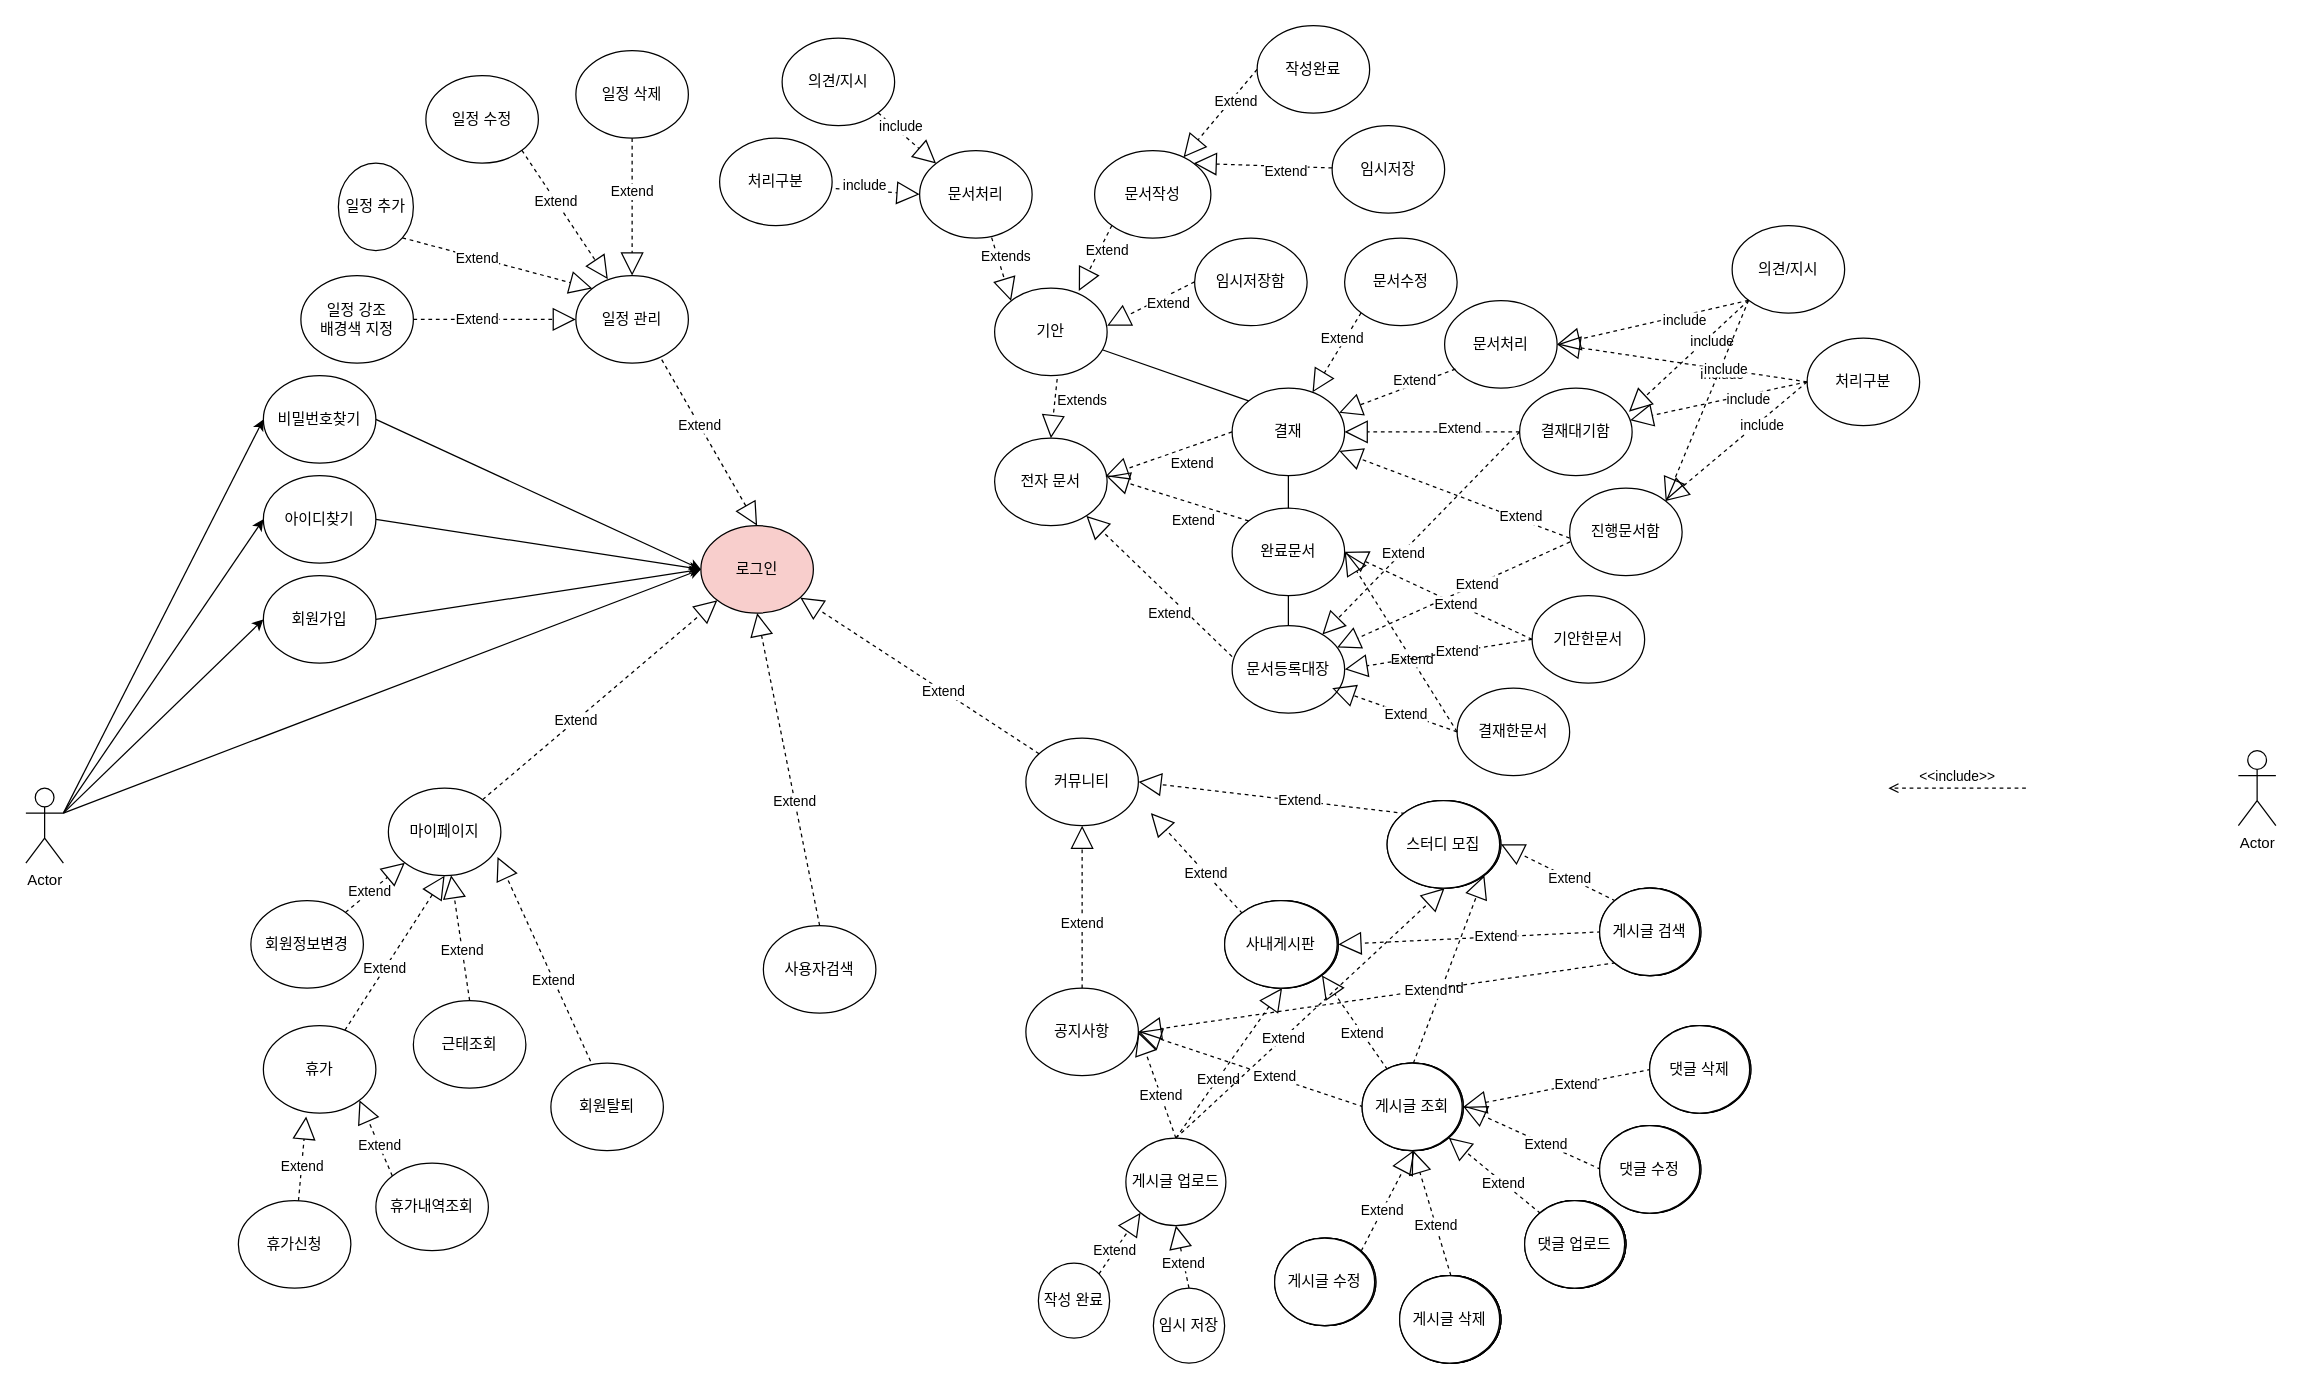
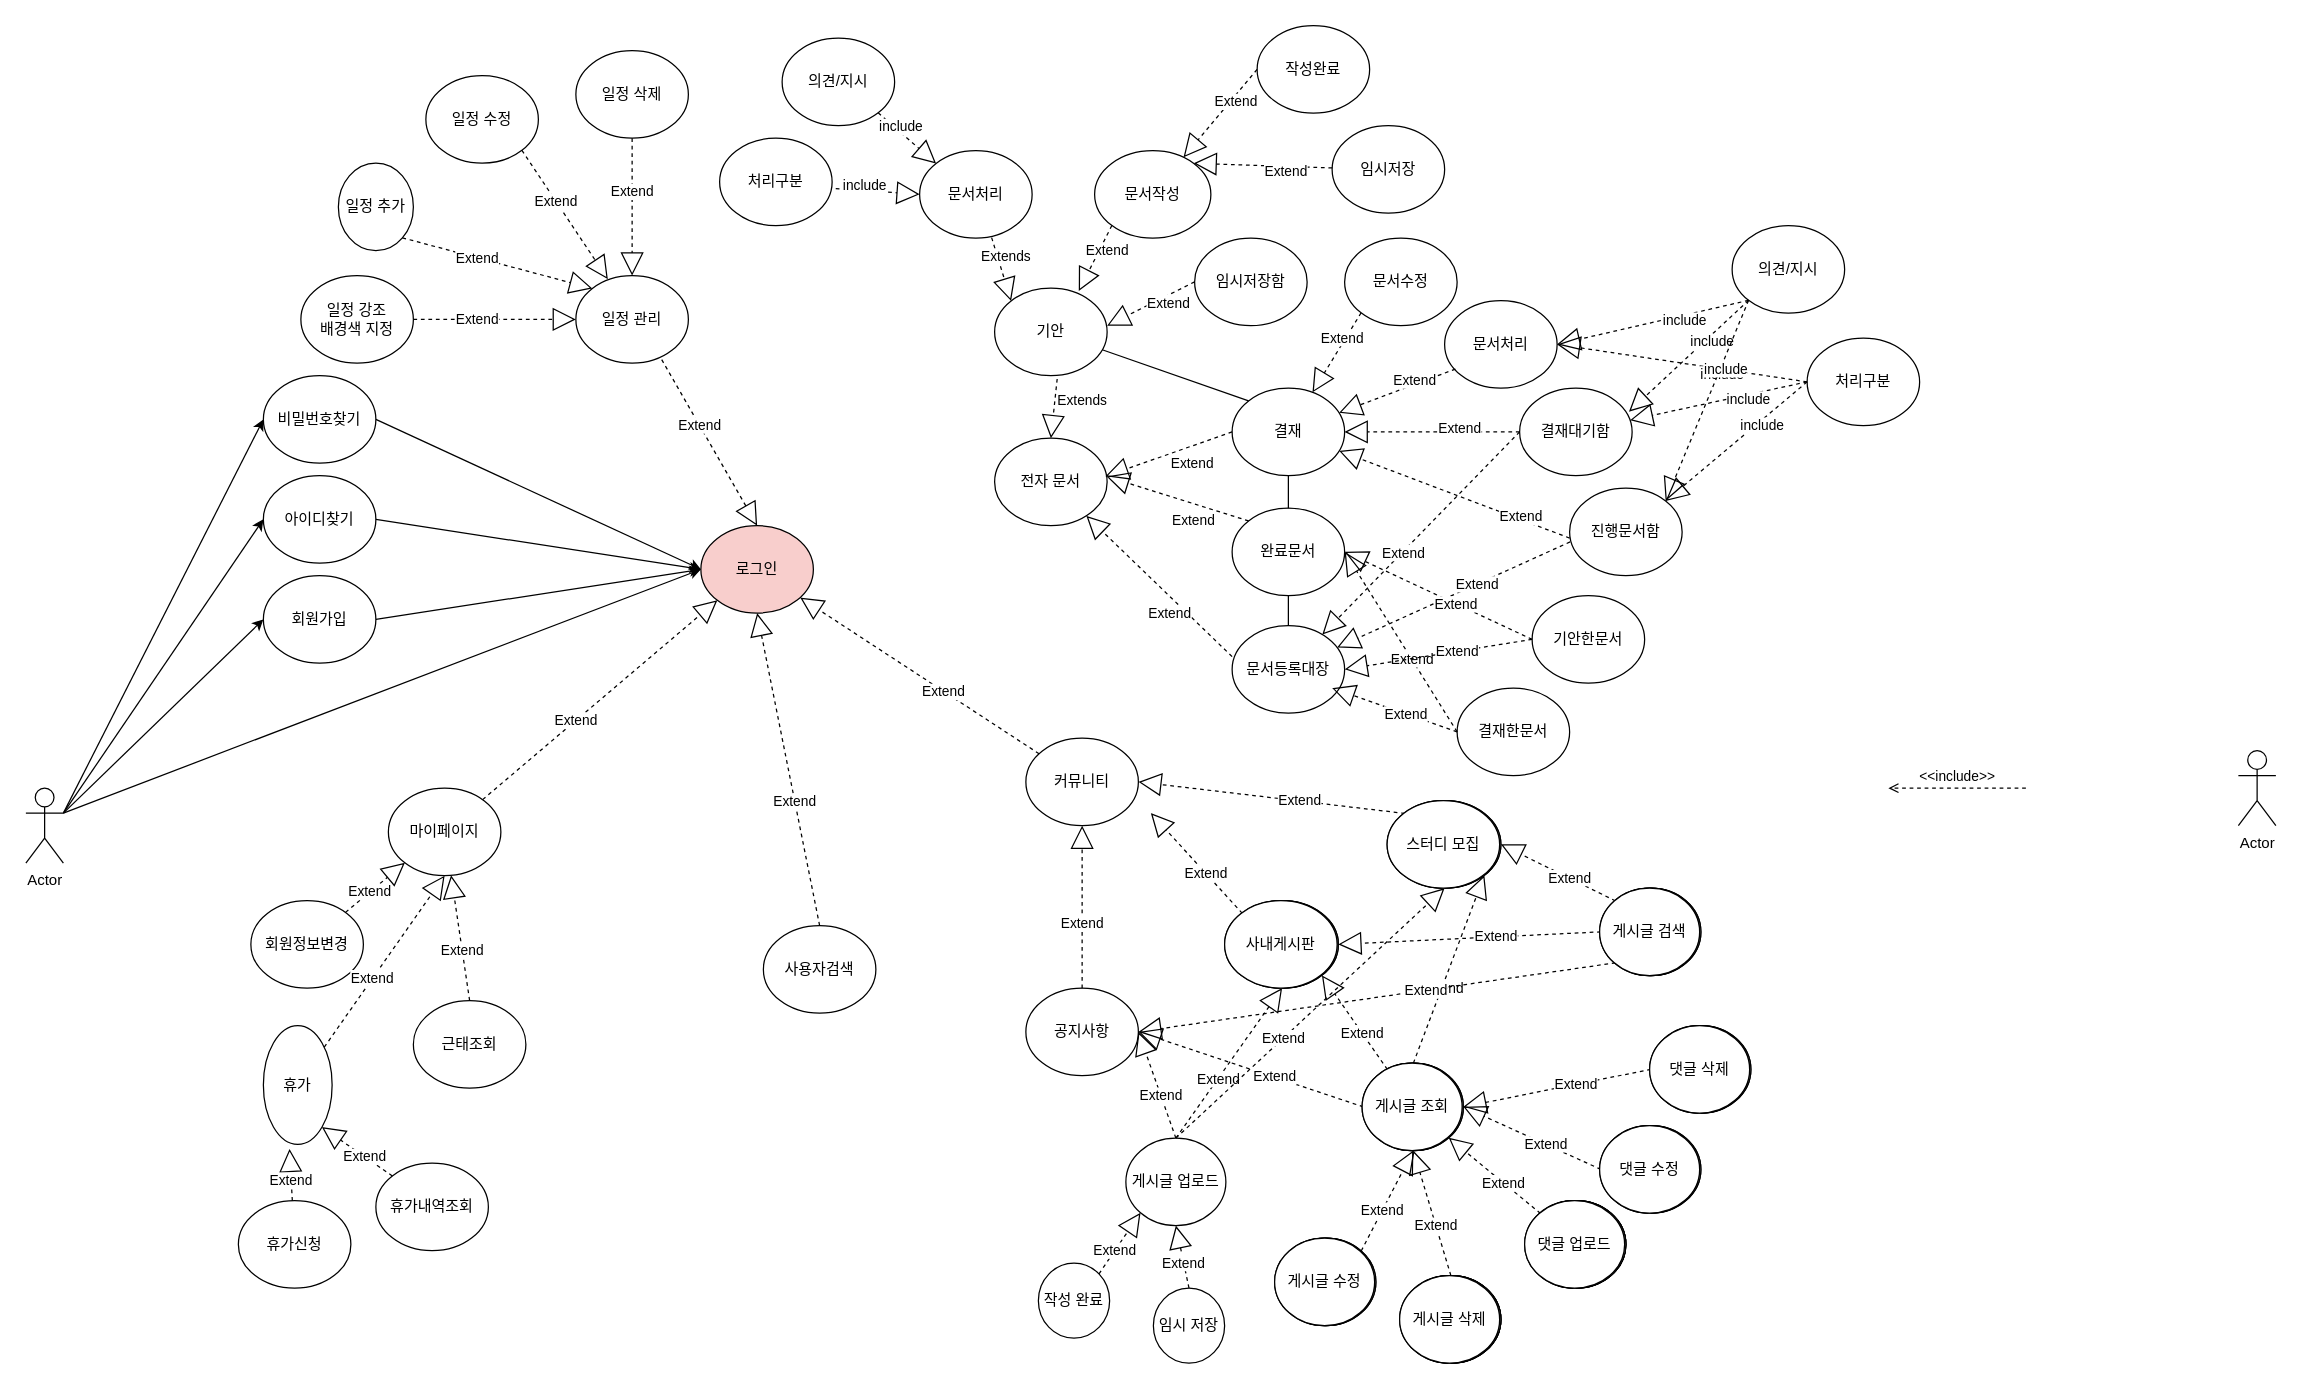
(549, 970) -> none
(319, 1069) -> (298, 1085)
(607, 1107) -> none
